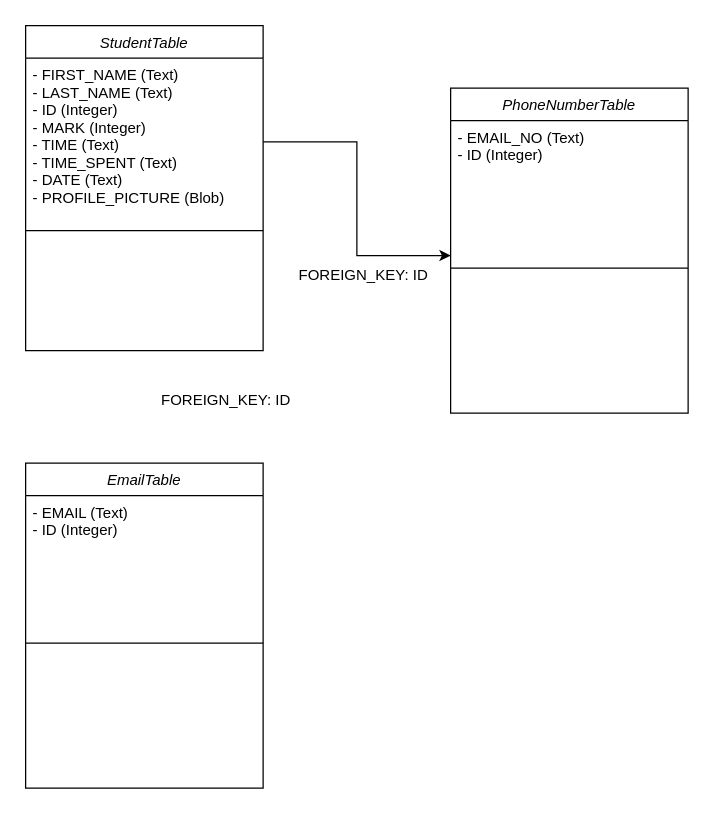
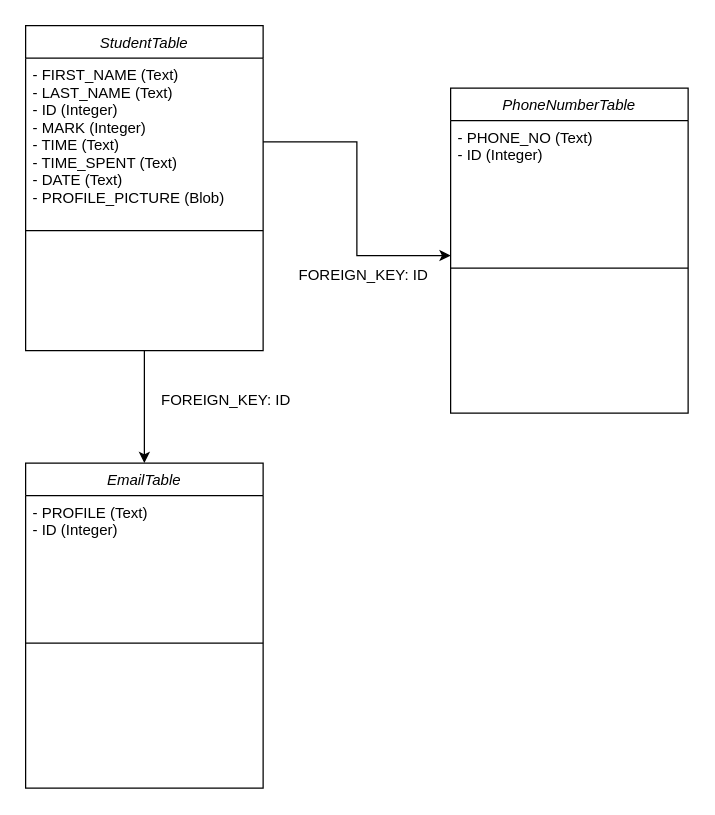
(525, 138) -> (525, 138)
none -> (144, 404)
(87, 513) -> (96, 513)
